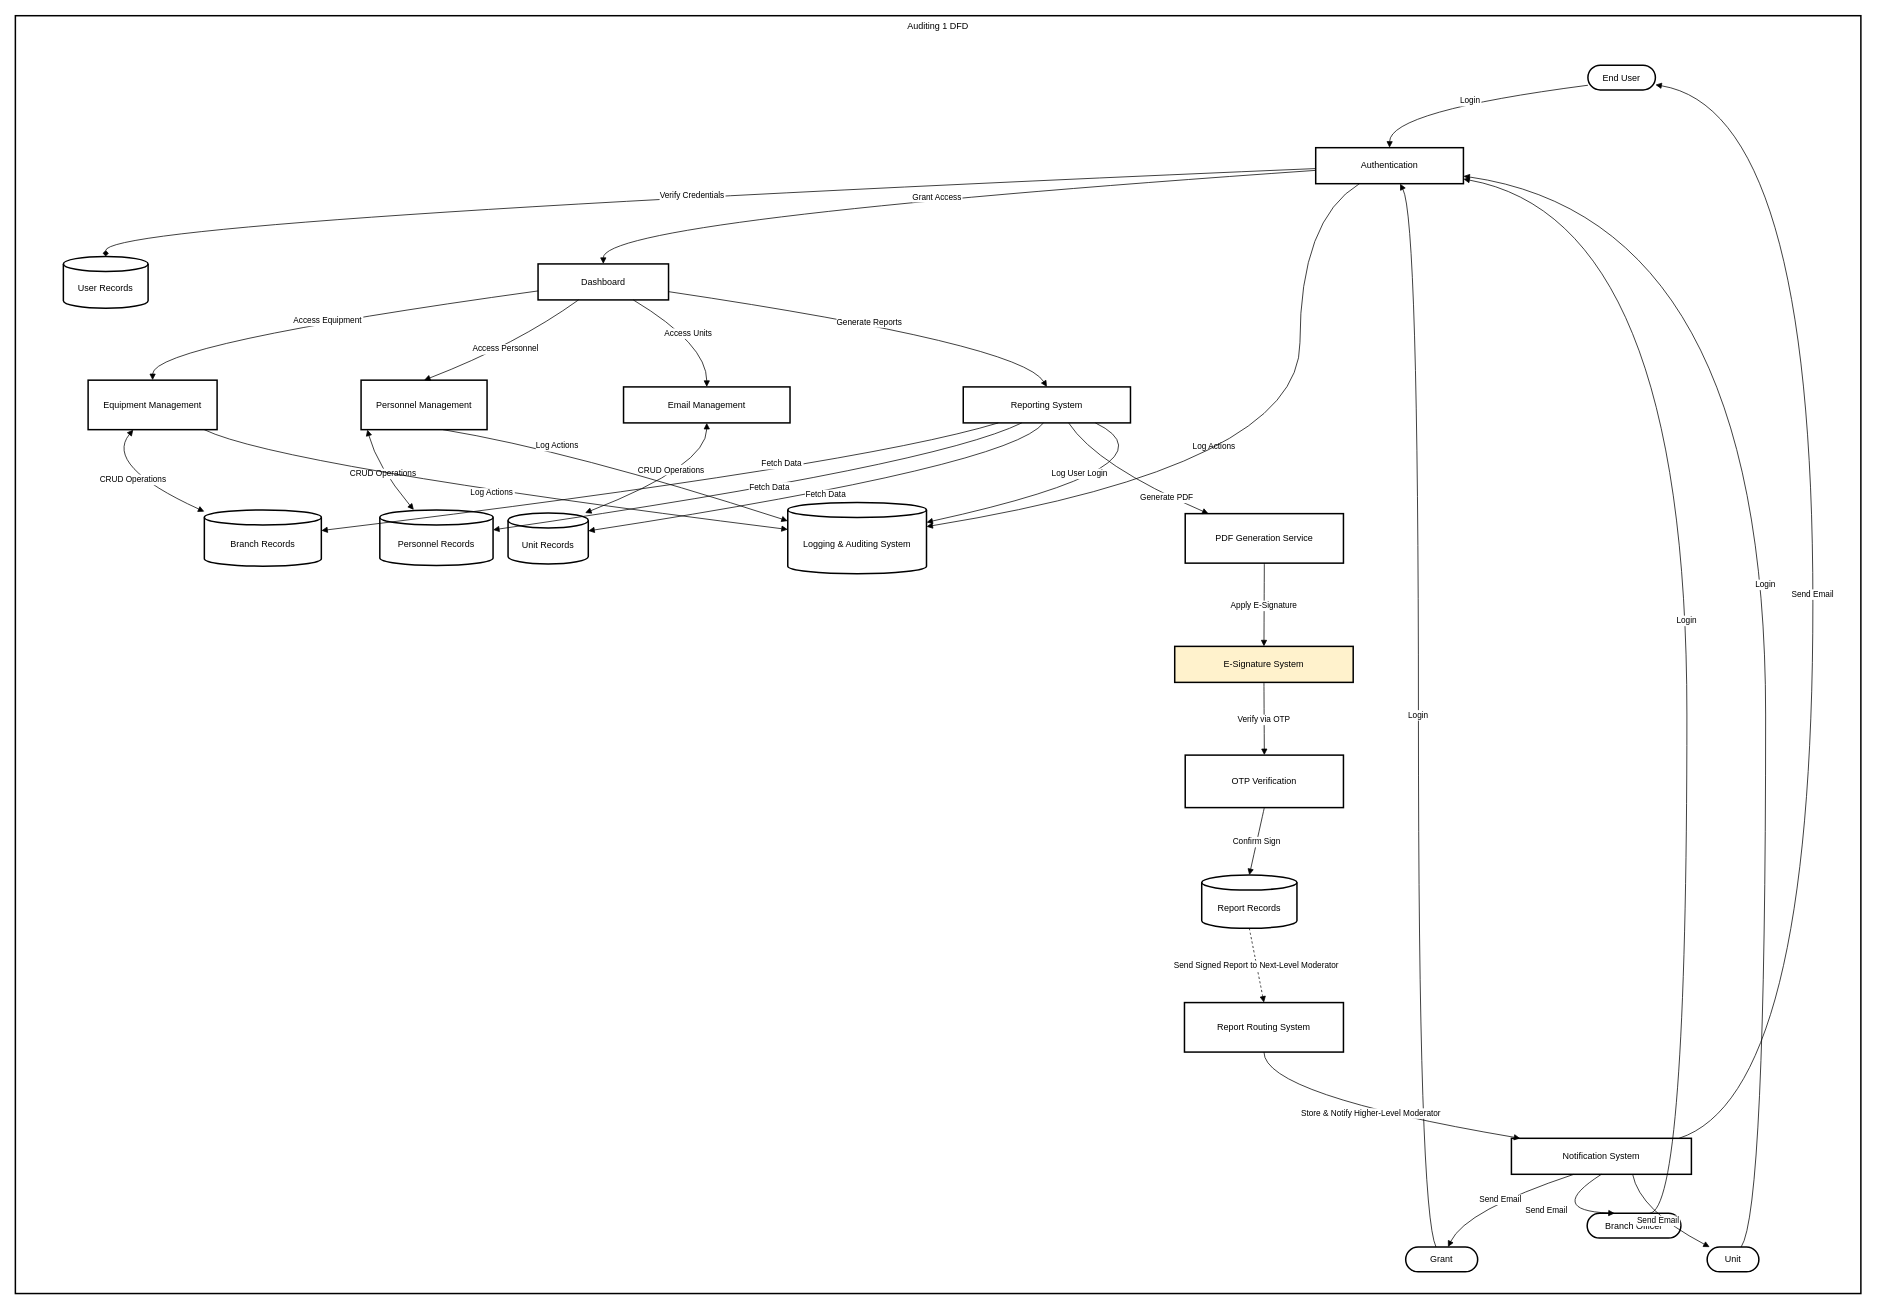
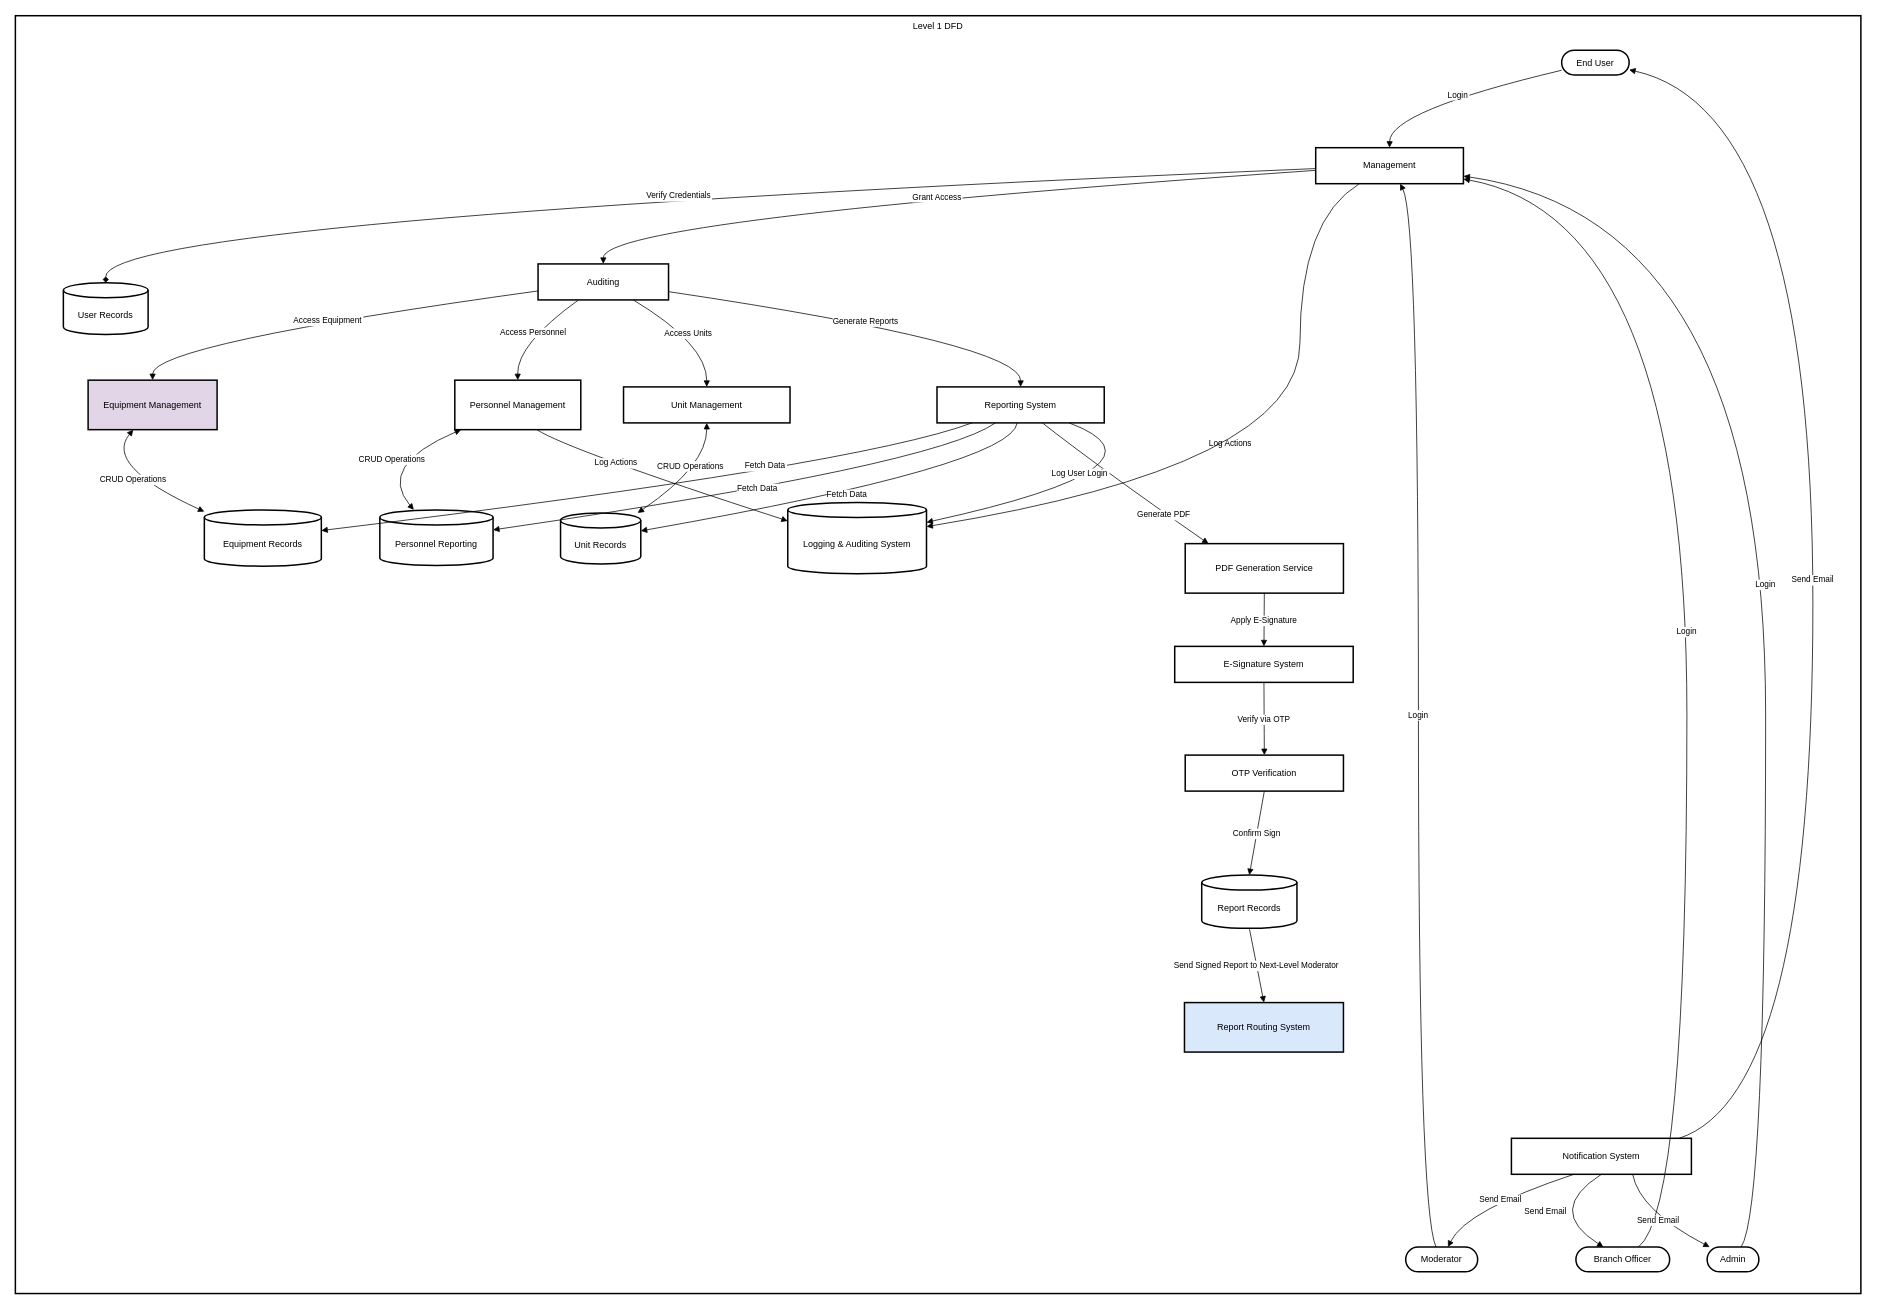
(938, 26) -> (938, 26)
(1622, 77) -> (1596, 62)
(1390, 165) -> (1390, 165)
(106, 282) -> (106, 308)
(603, 282) -> (603, 282)
(153, 405) -> (153, 405)
(424, 405) -> (518, 405)
(707, 405) -> (707, 405)
(1047, 405) -> (1021, 405)
(380, 471) -> none
(548, 538) -> (601, 538)
(1265, 538) -> (1265, 568)
(263, 544) -> (263, 544)
(437, 544) -> (437, 544)
(1264, 664) -> (1264, 664)
(1265, 781) -> (1265, 773)
(1253, 944) -> (1253, 944)
(1264, 1027) -> (1264, 1027)
(1384, 1111) -> none
(1634, 1226) -> (1623, 1259)
(1442, 1260) -> (1442, 1260)
(1733, 1260) -> (1733, 1260)
